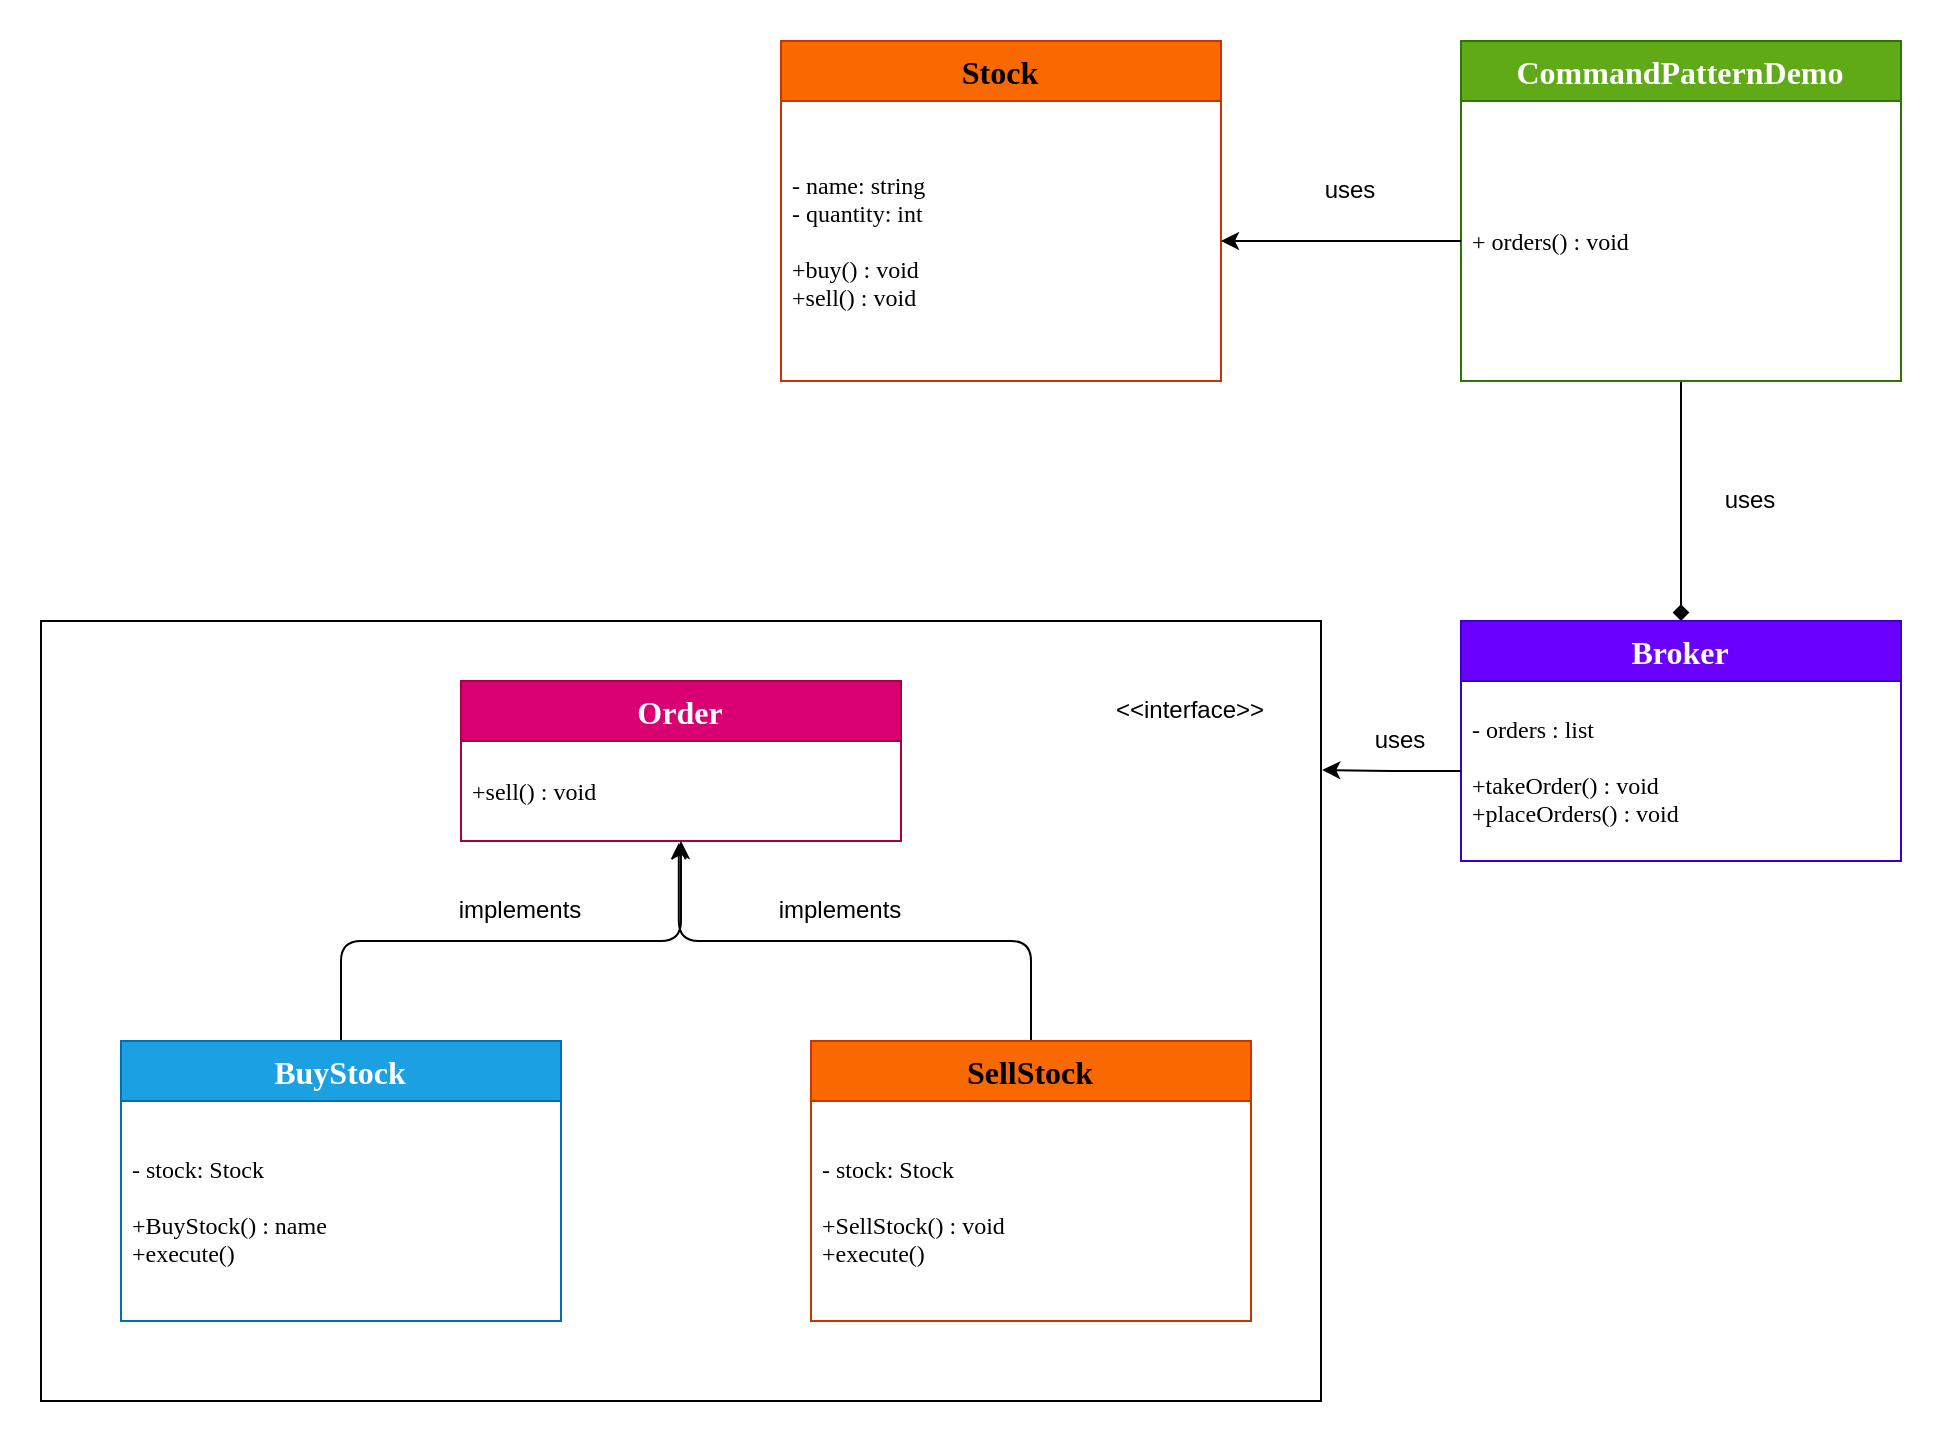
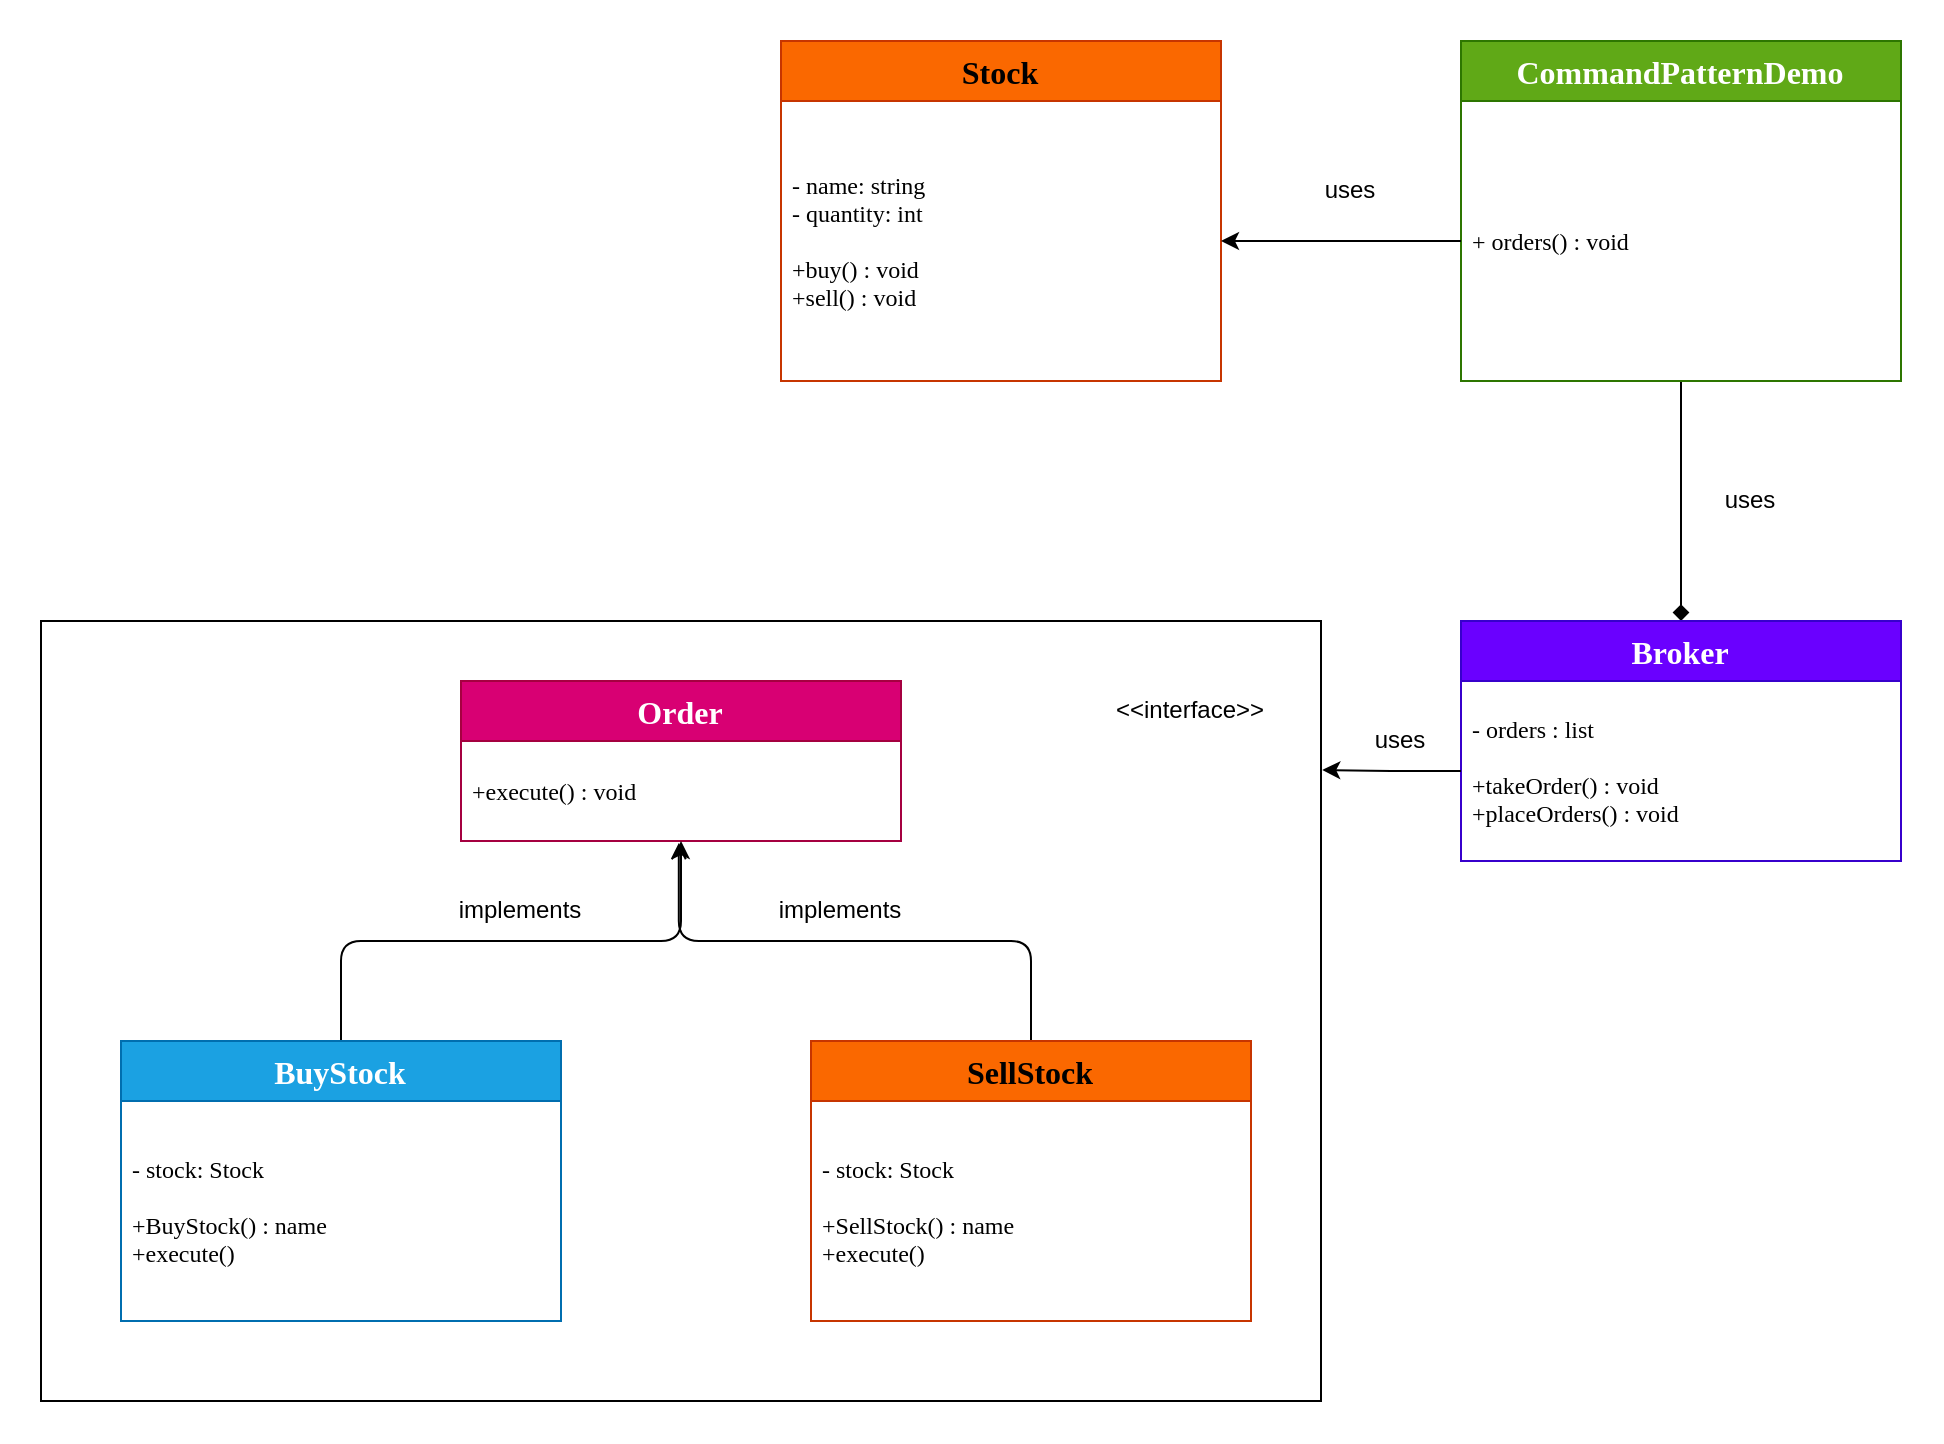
(547, 792) -> (574, 792)
(907, 1170) -> (907, 1170)
